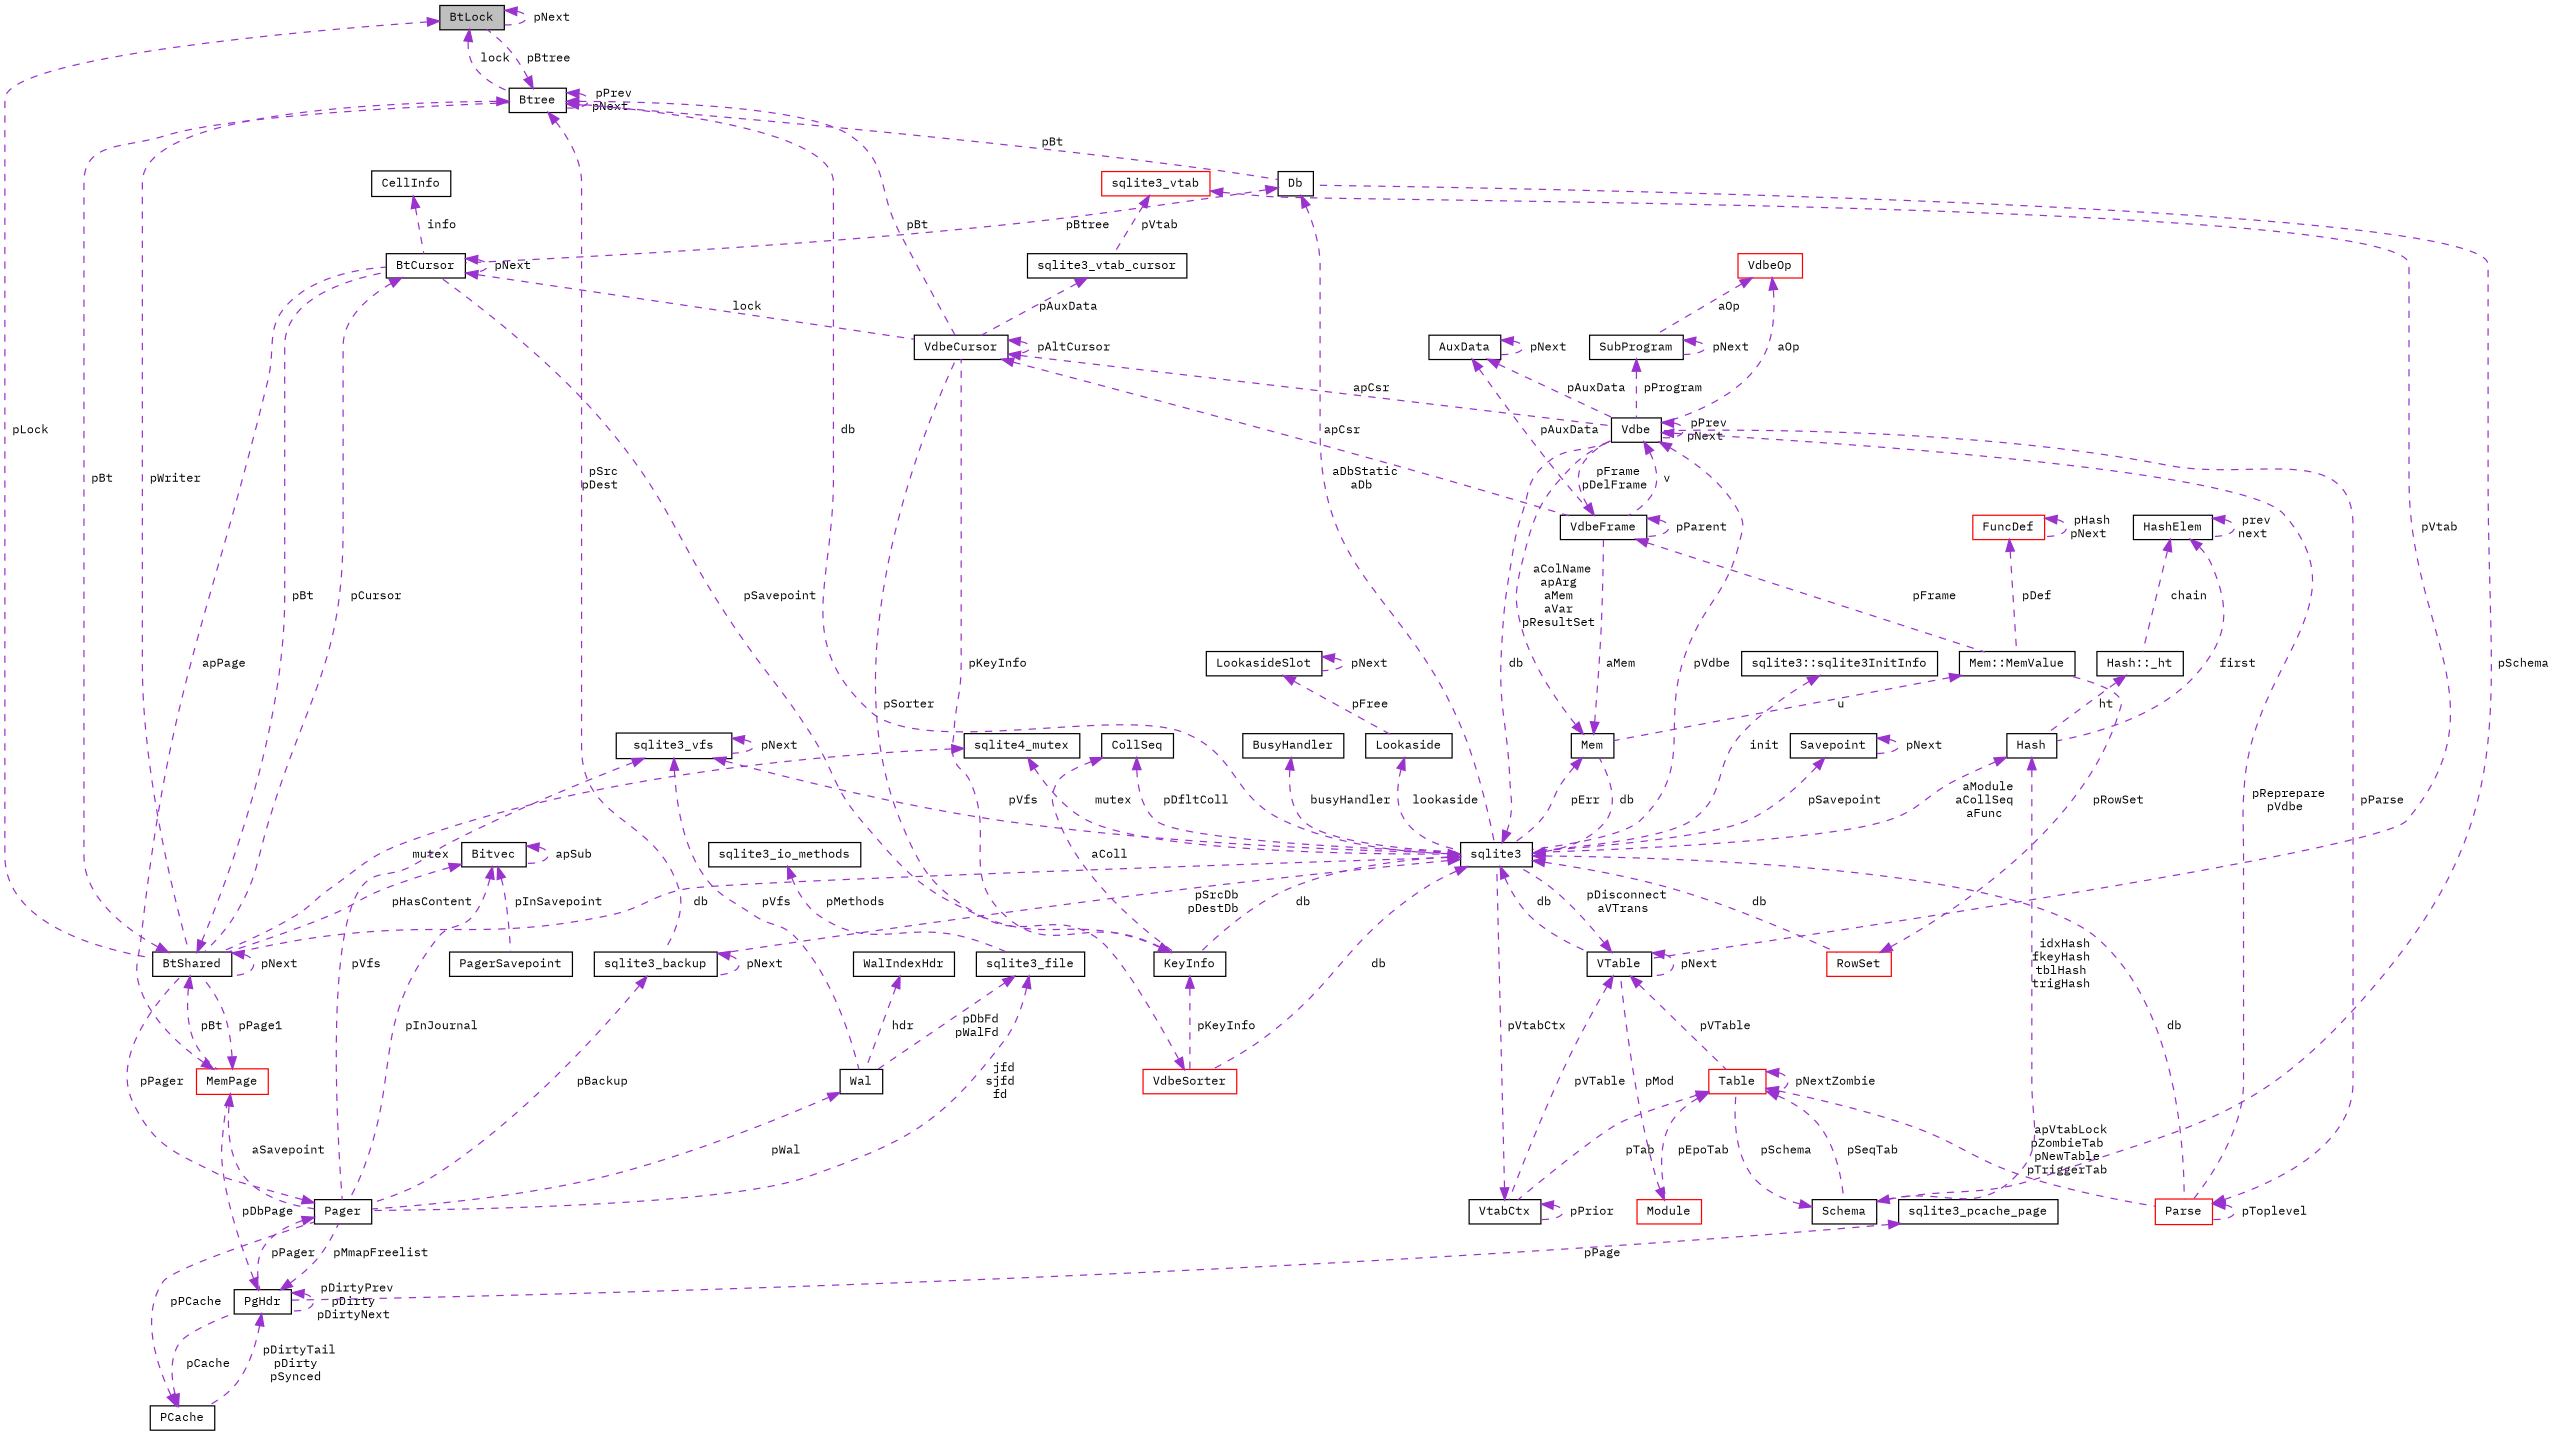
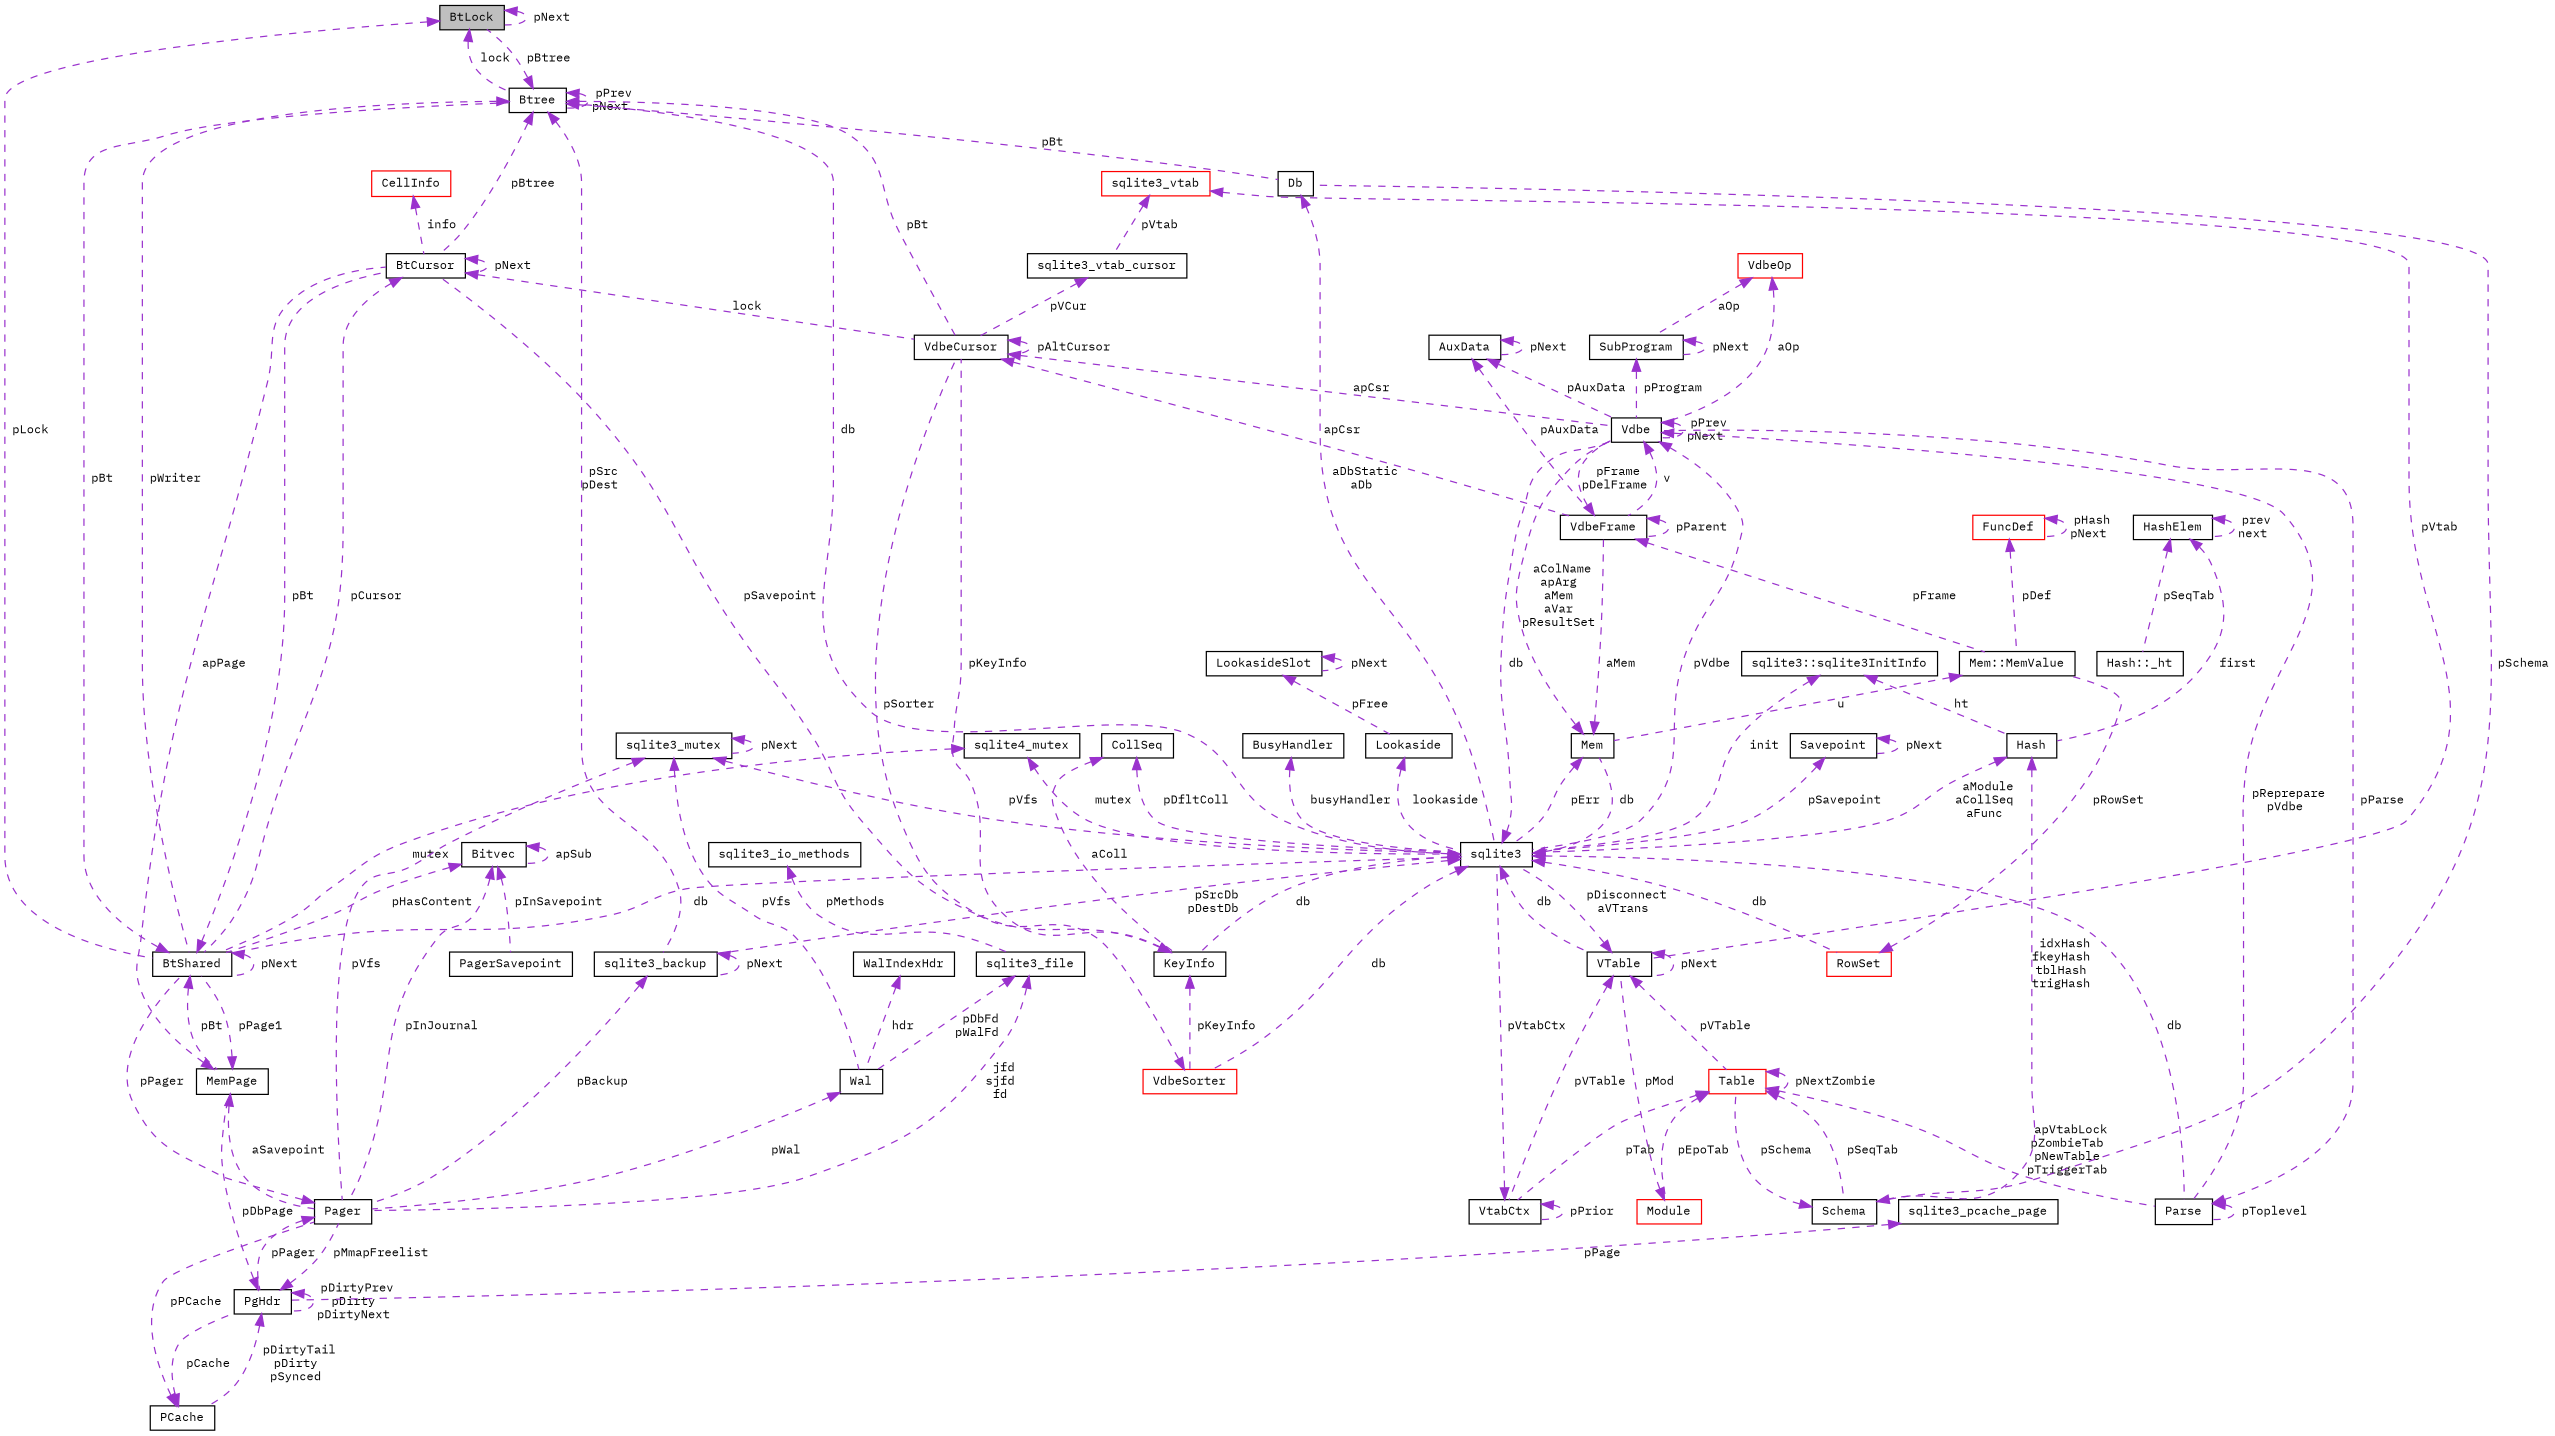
(411, 184) -> (411, 184)
(867, 238) -> (490, 193)
(1065, 307) -> (1065, 307)
(2186, 596) -> (2186, 596)
(2081, 709) -> (1942, 707)
(674, 746) -> (674, 746)
(232, 1082) -> (232, 1082)
(2184, 1212) -> (2184, 1212)
